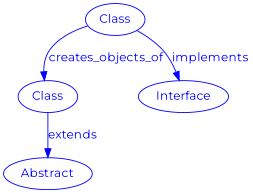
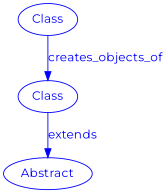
(183, 97) -> none
